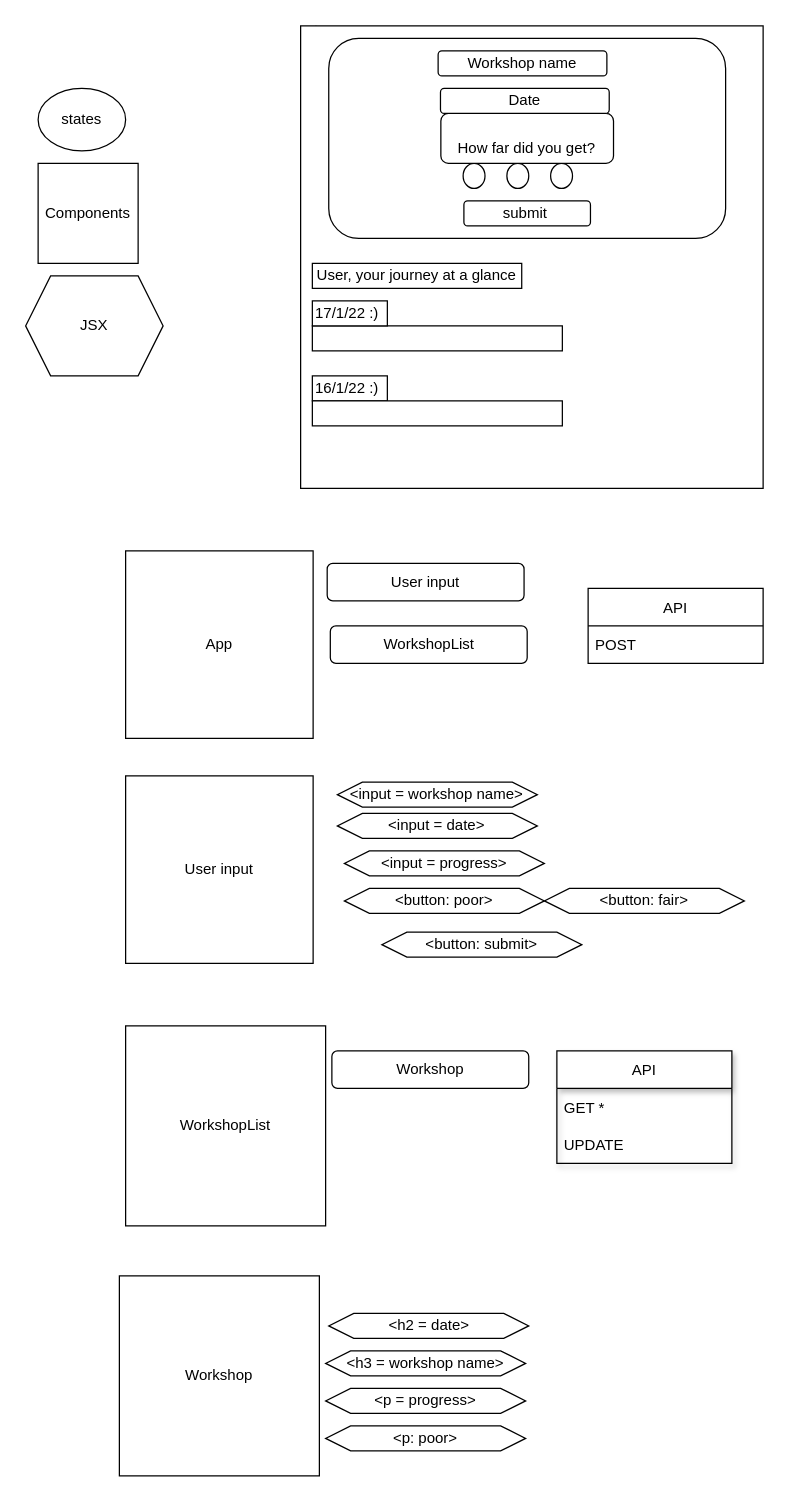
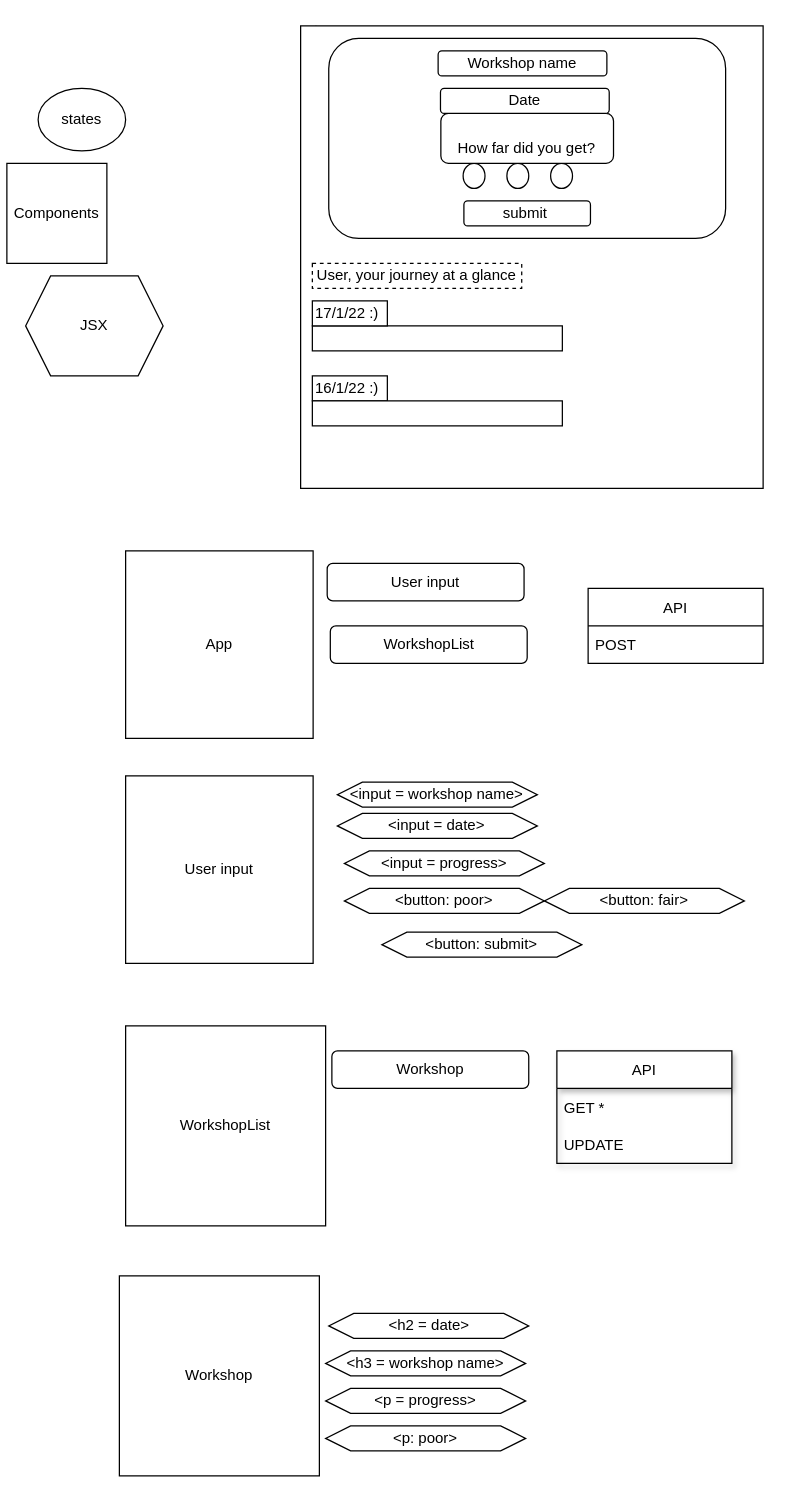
(88, 213) -> (57, 213)
(417, 276) -> (417, 276)
